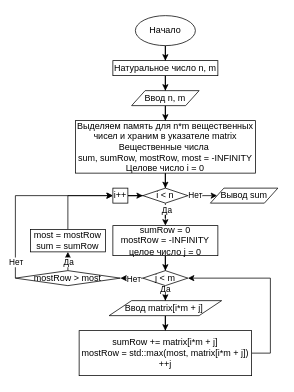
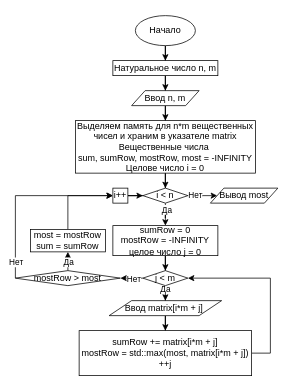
(244, 195) -> (244, 195)
